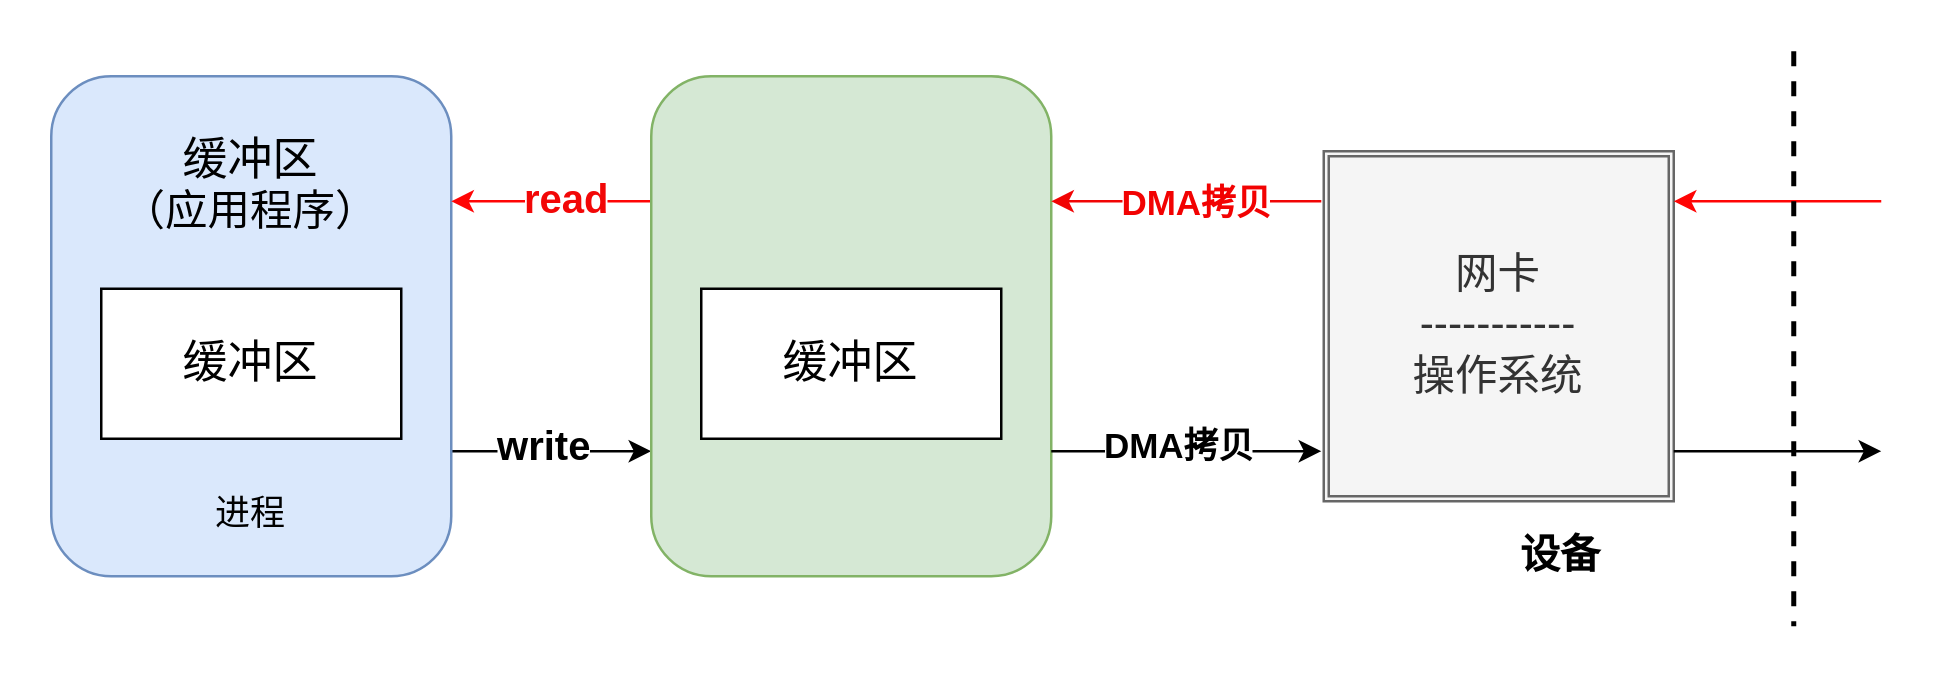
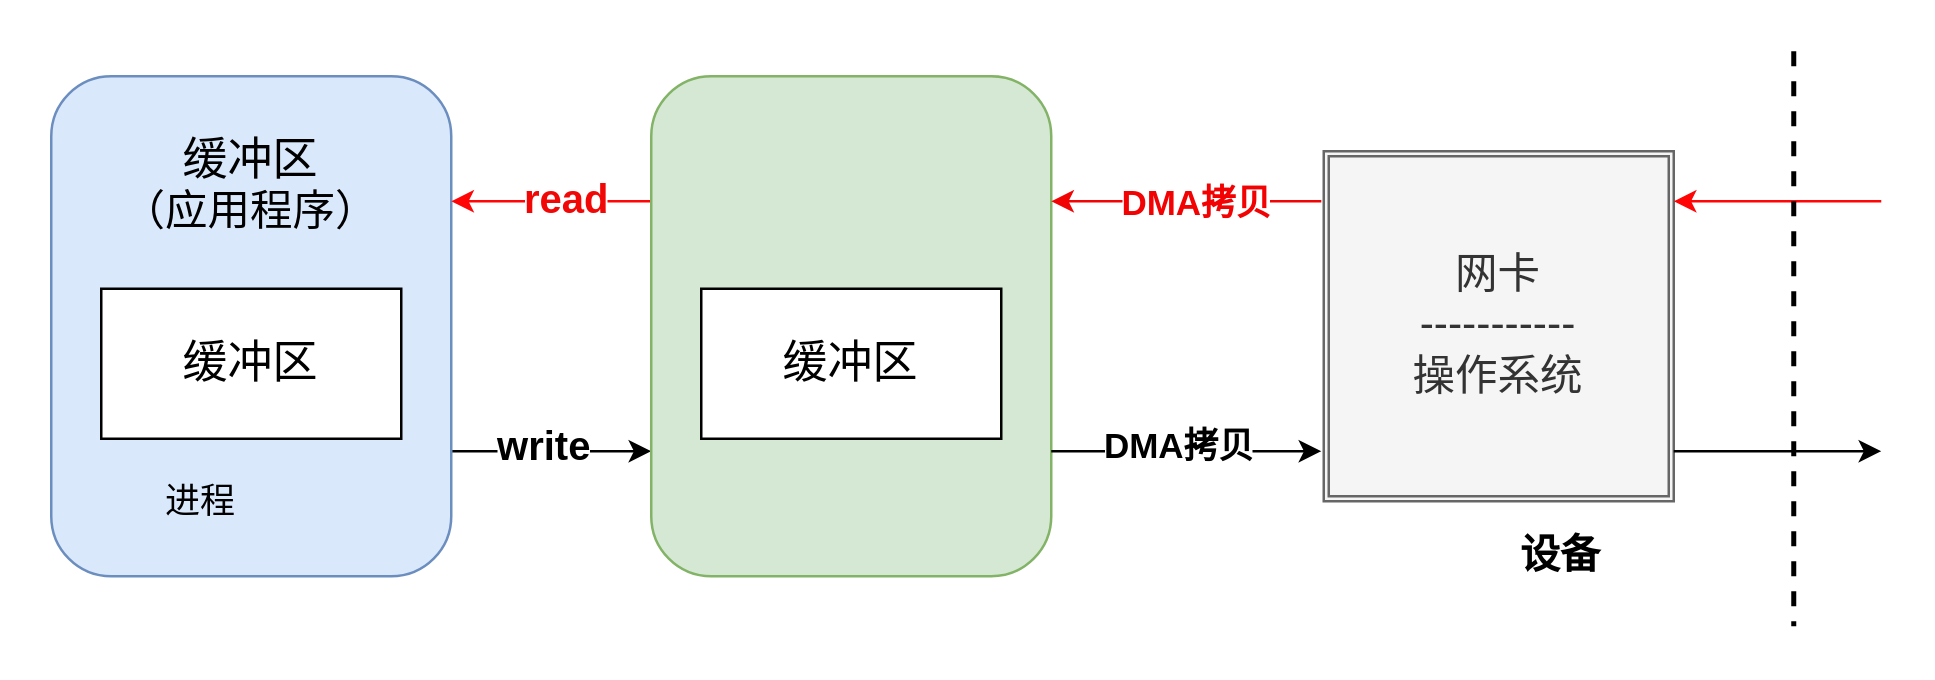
(251, 514) -> (201, 501)
